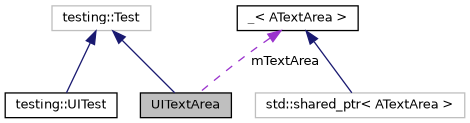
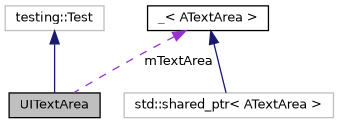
(61, 105) -> none
